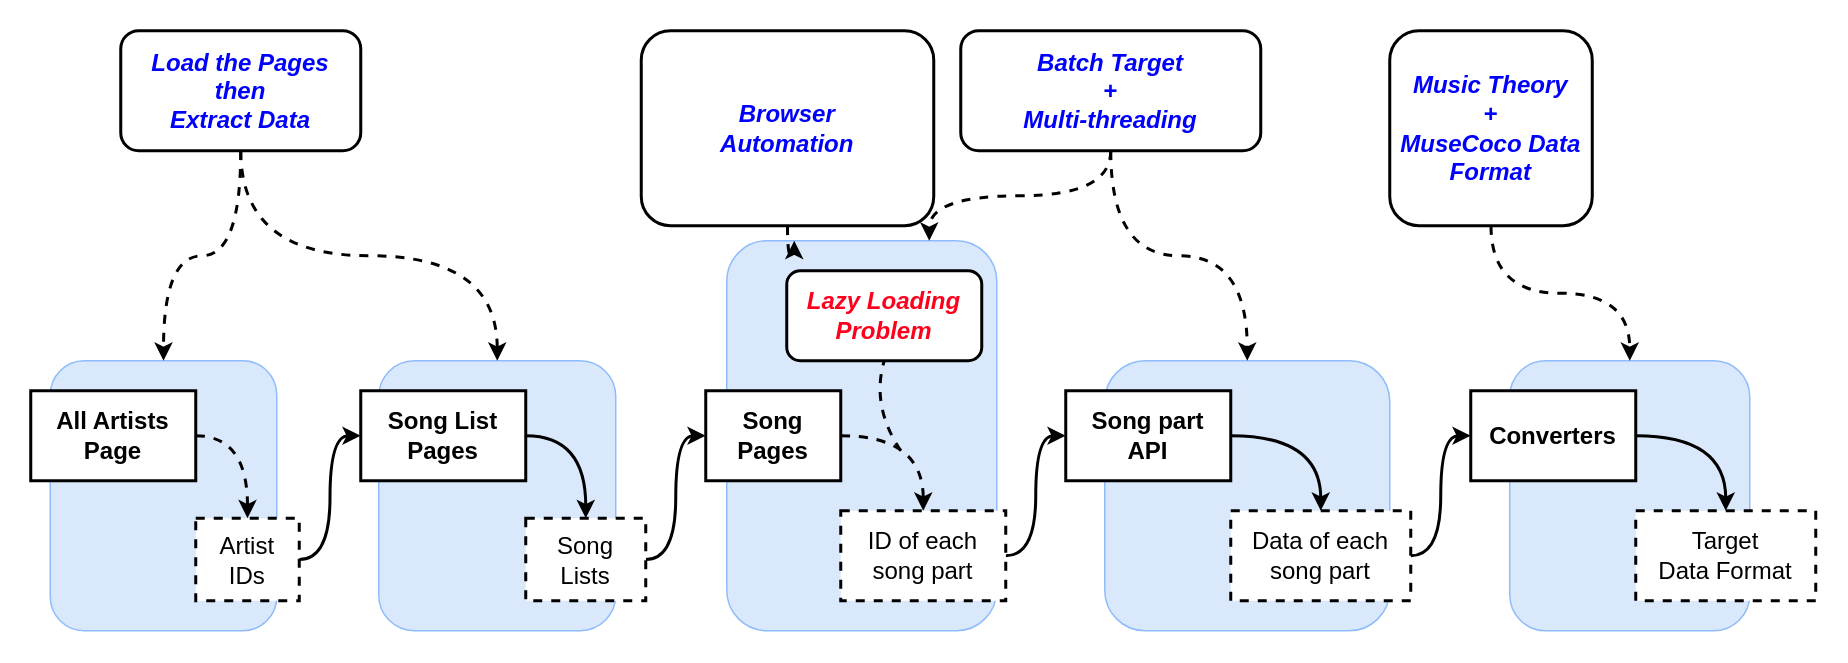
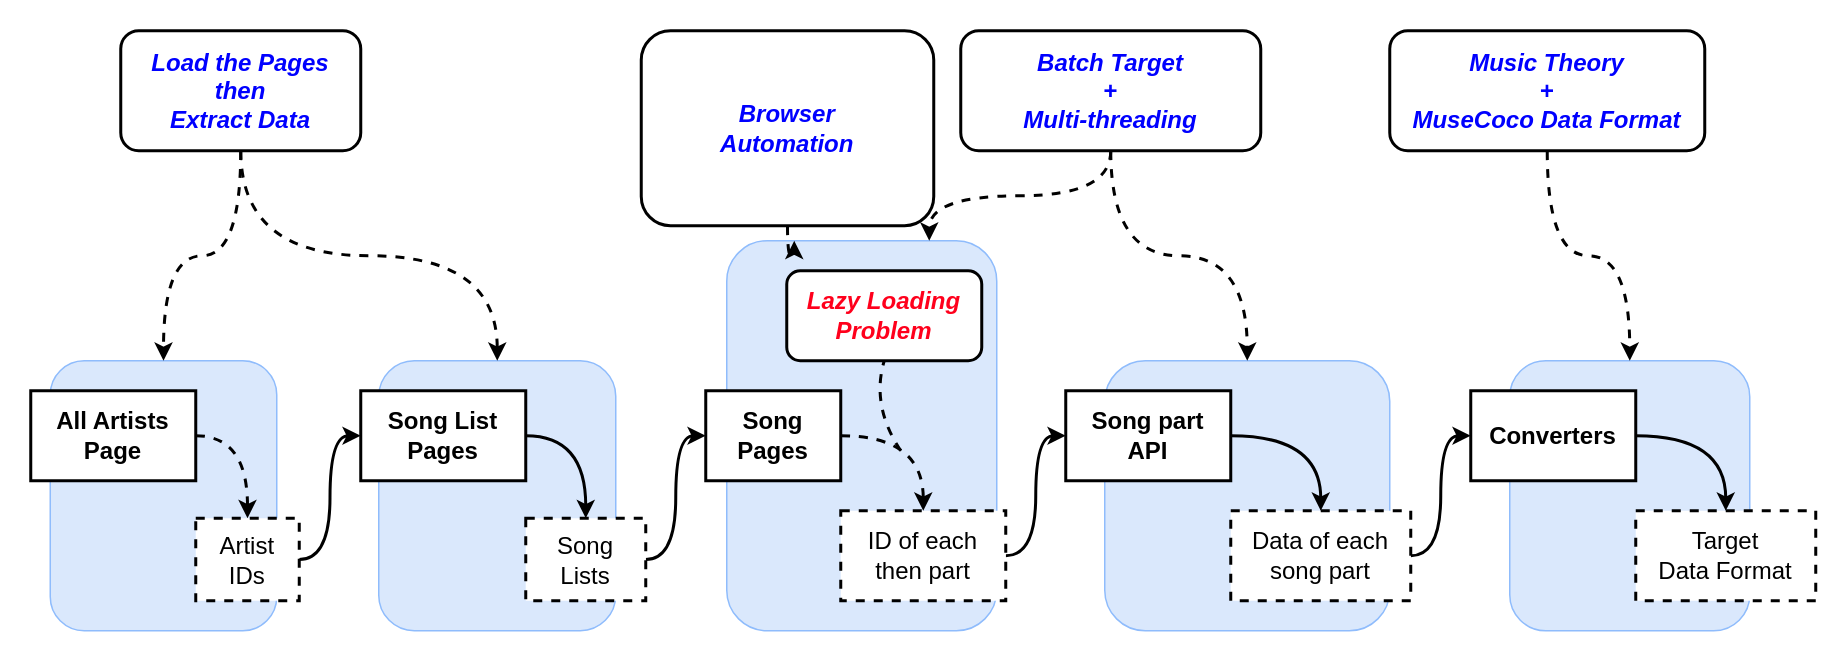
(1491, 128) -> (1547, 91)
(923, 556) -> (923, 556)
